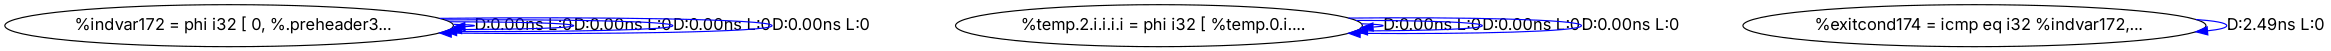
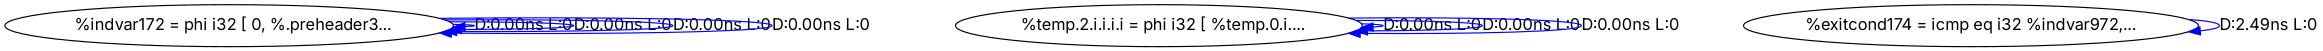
(1974, 26) -> (1971, 26)
